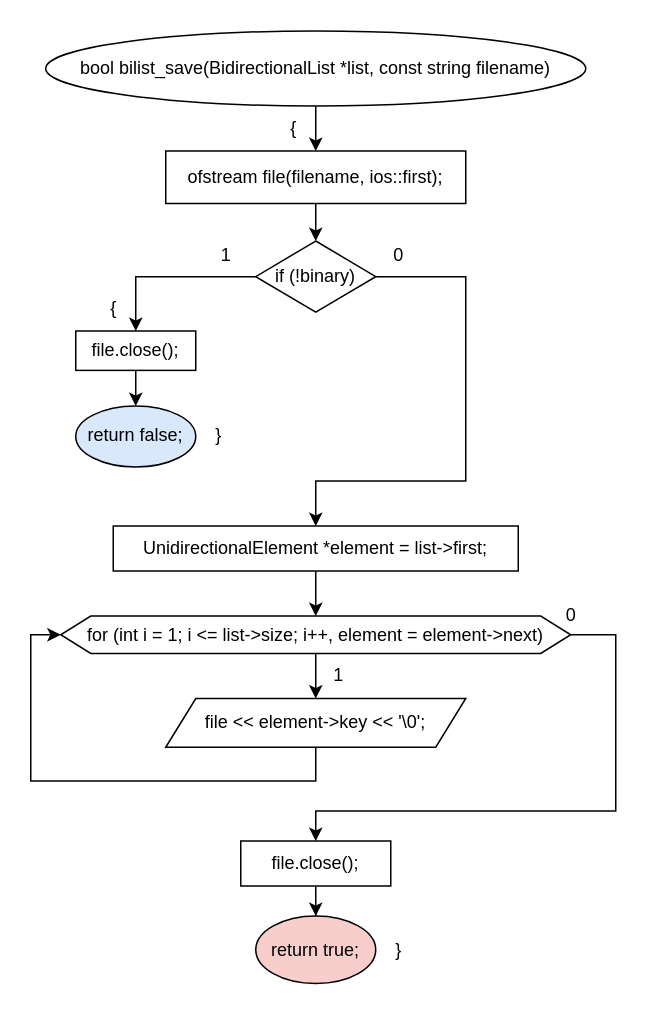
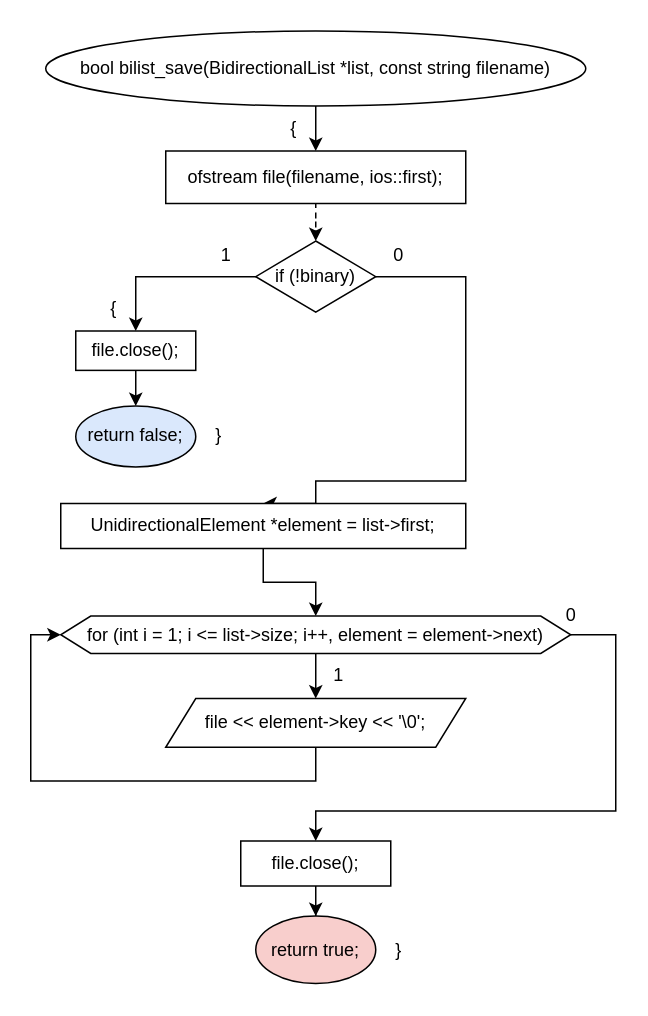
(316, 226) -> (316, 226)
(316, 548) -> (263, 526)
